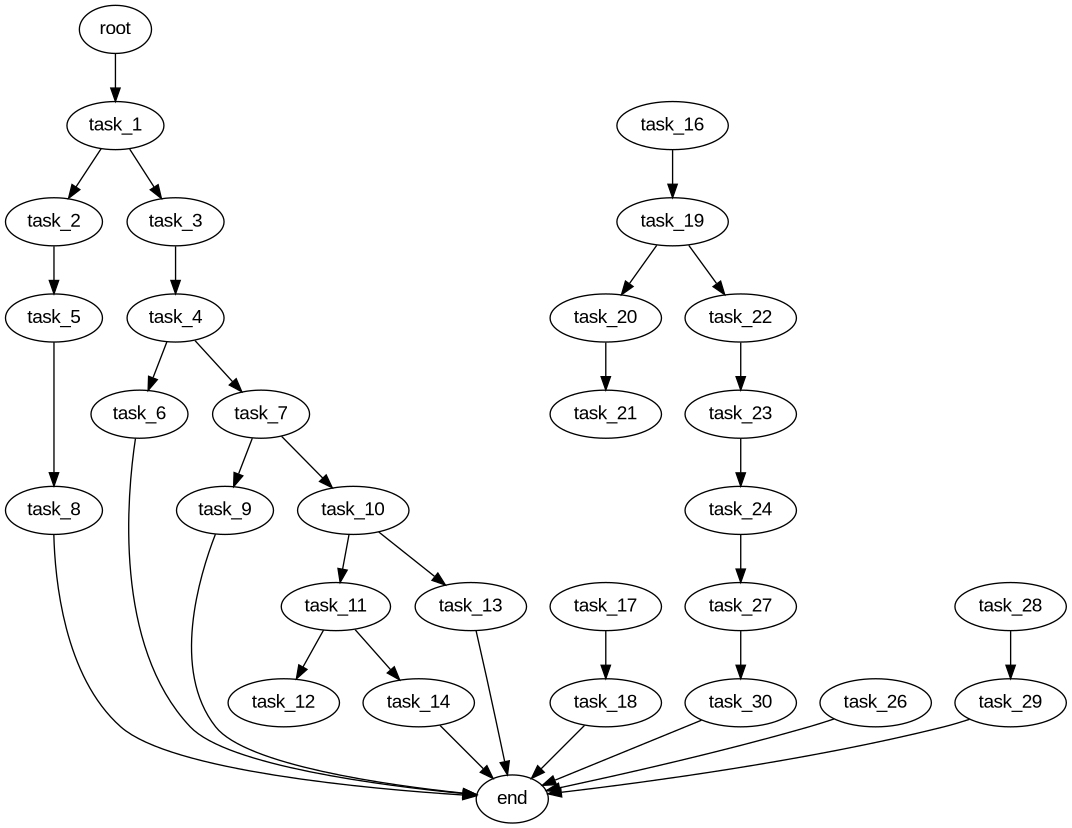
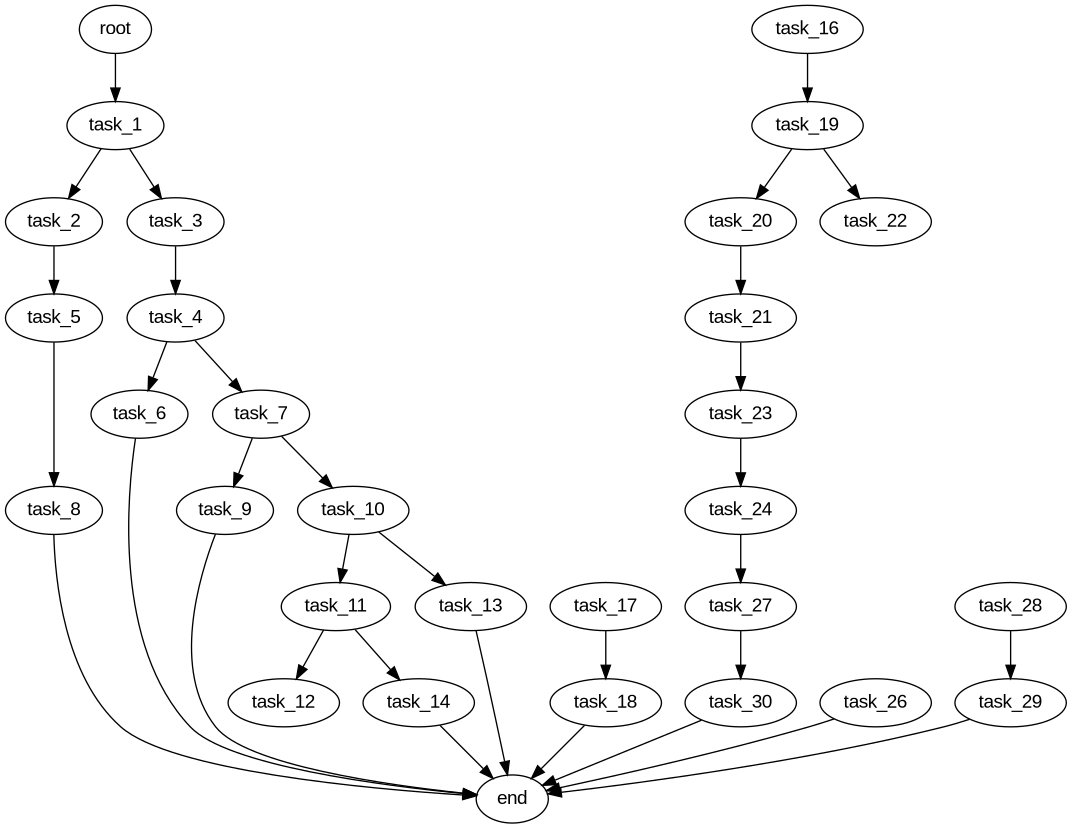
(741, 360) -> (741, 360)
